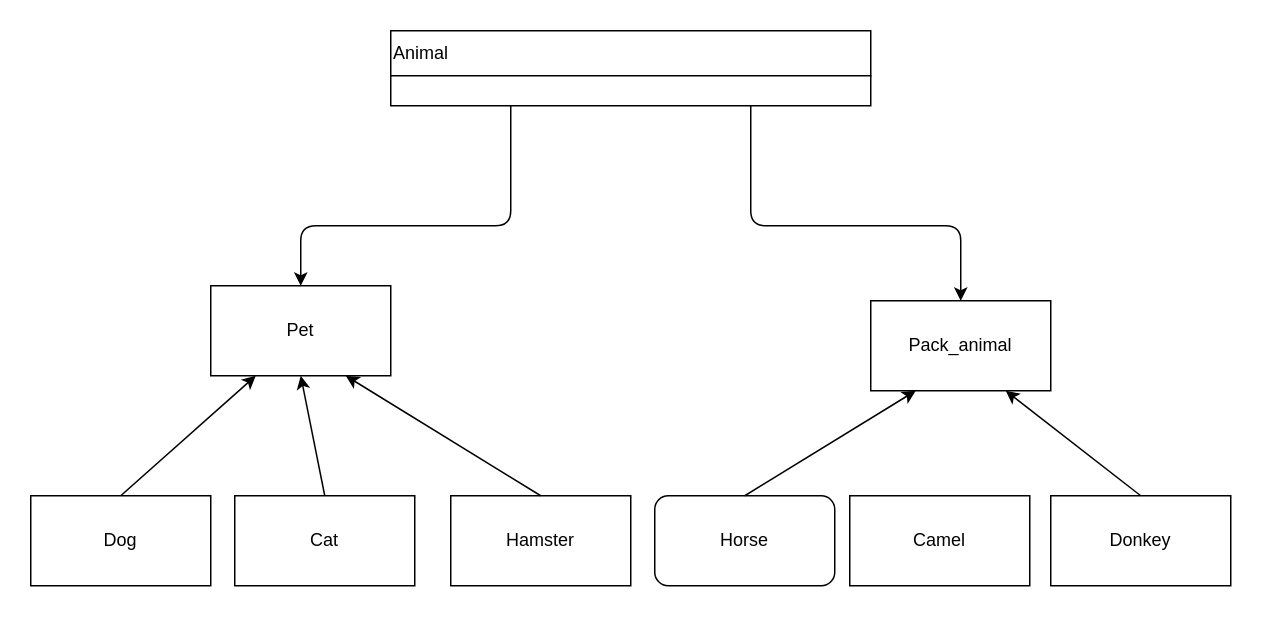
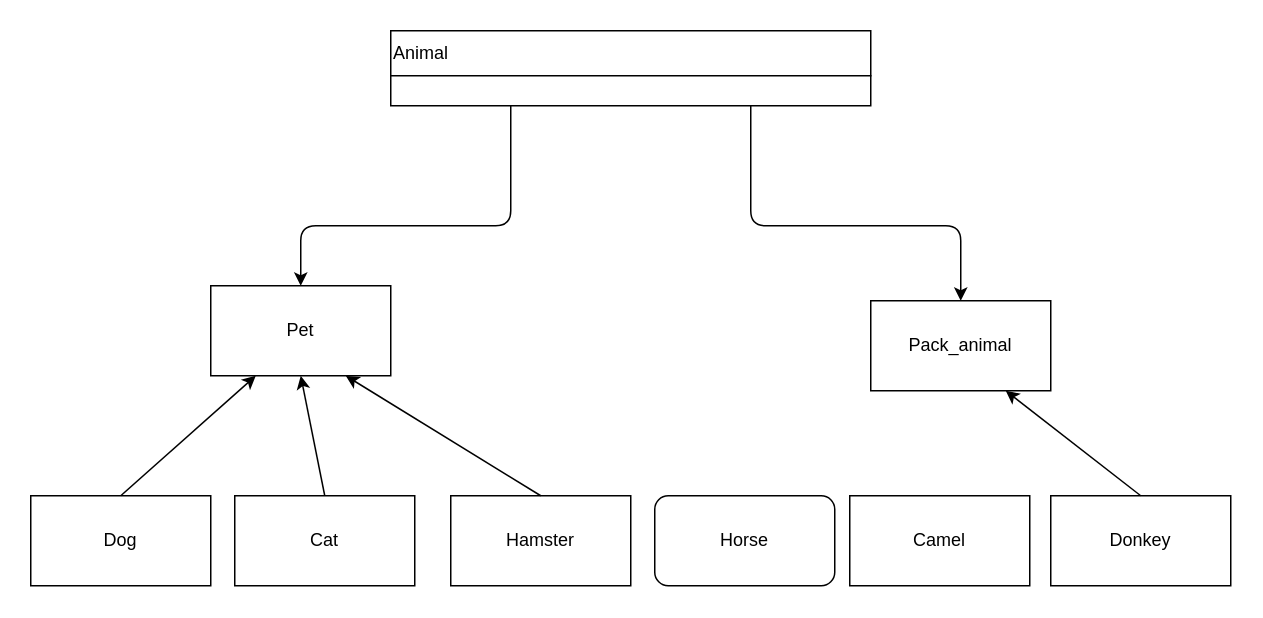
(826, 446) -> none
